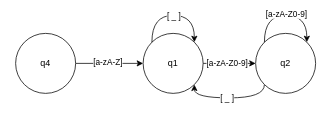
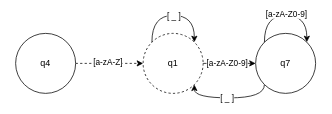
(84, 63) -> (84, 63)
(173, 63) -> (173, 63)
(285, 63) -> (285, 63)
